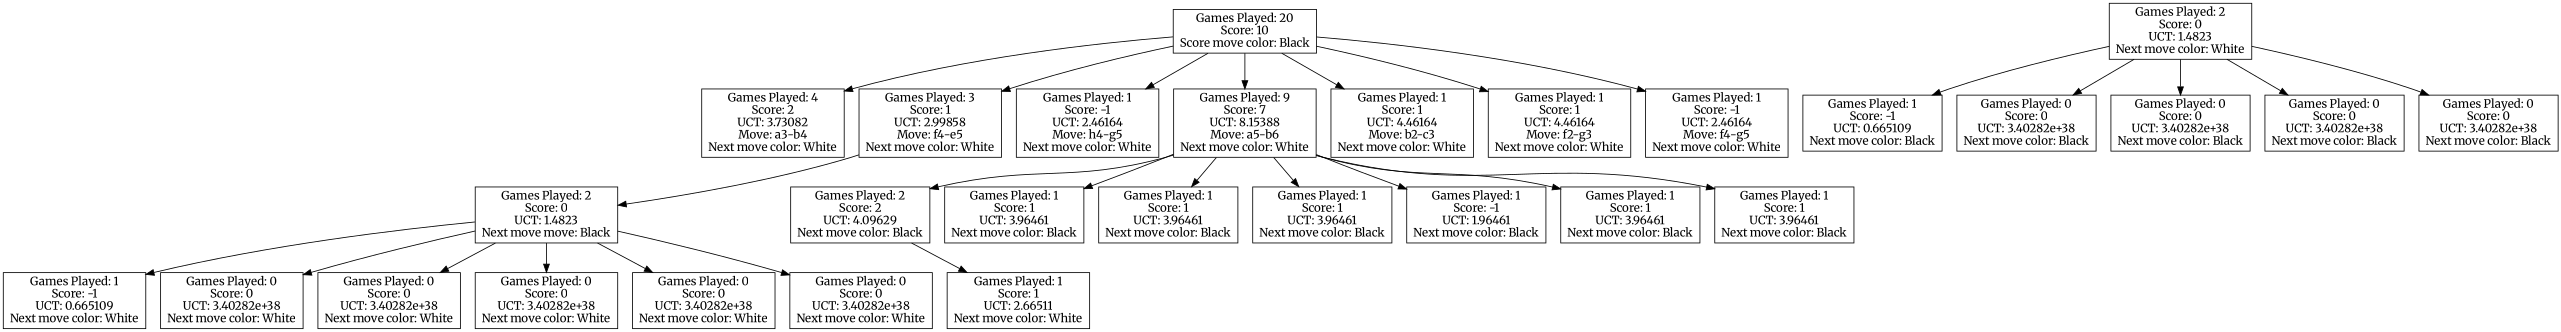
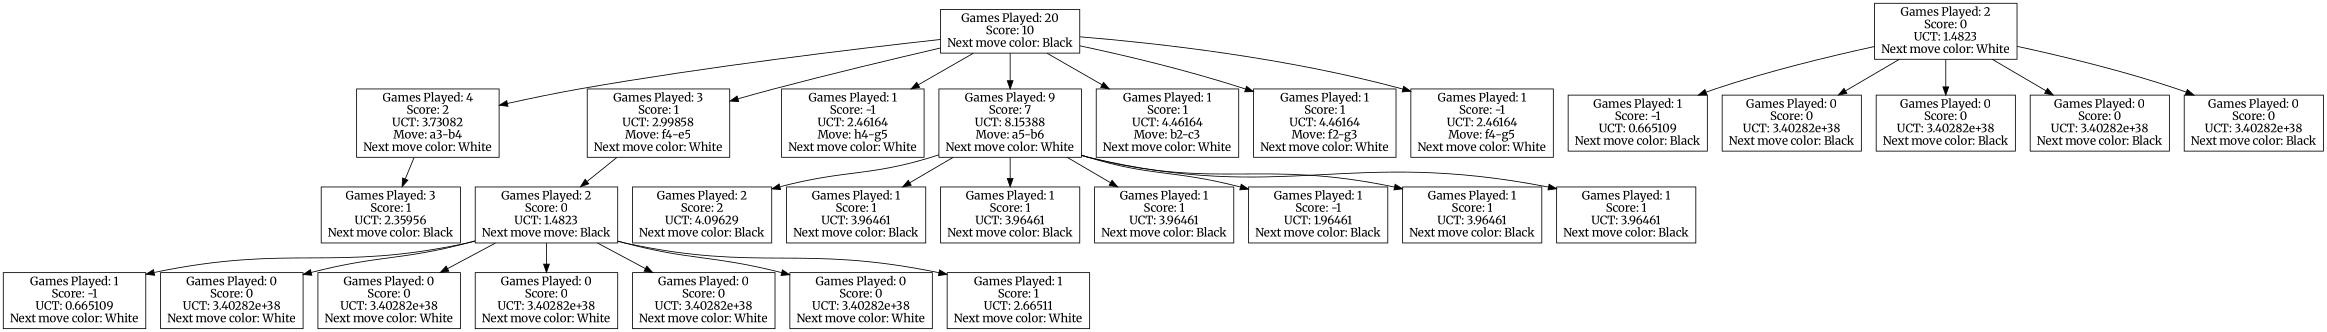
(1245, 31) -> (1010, 31)
none -> (391, 215)
(936, 256) -> (778, 258)
